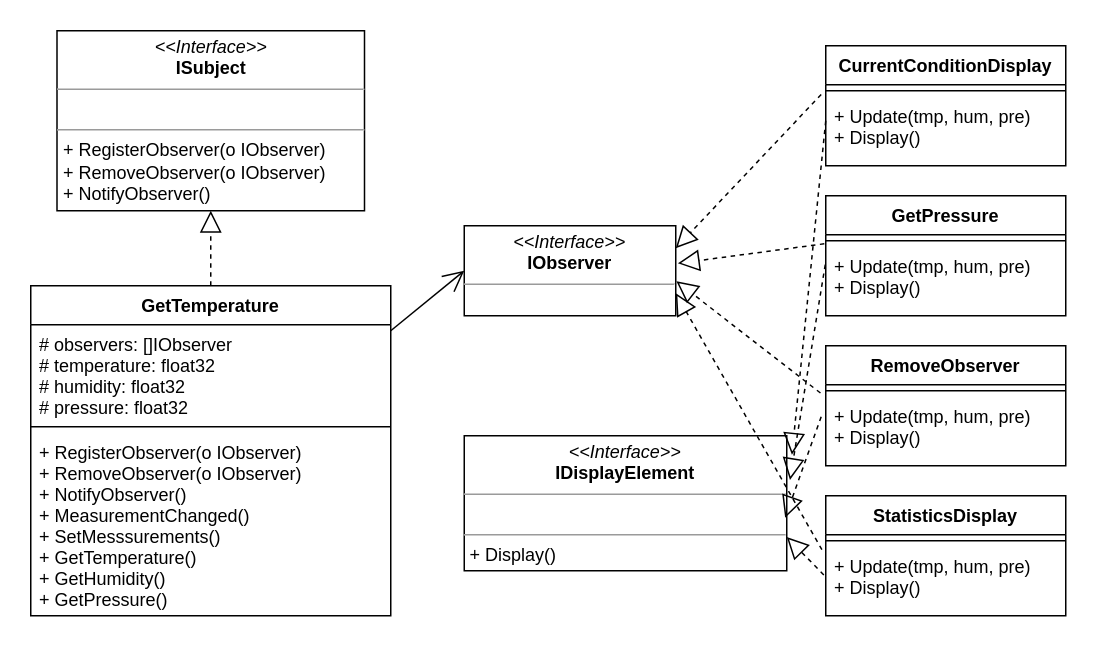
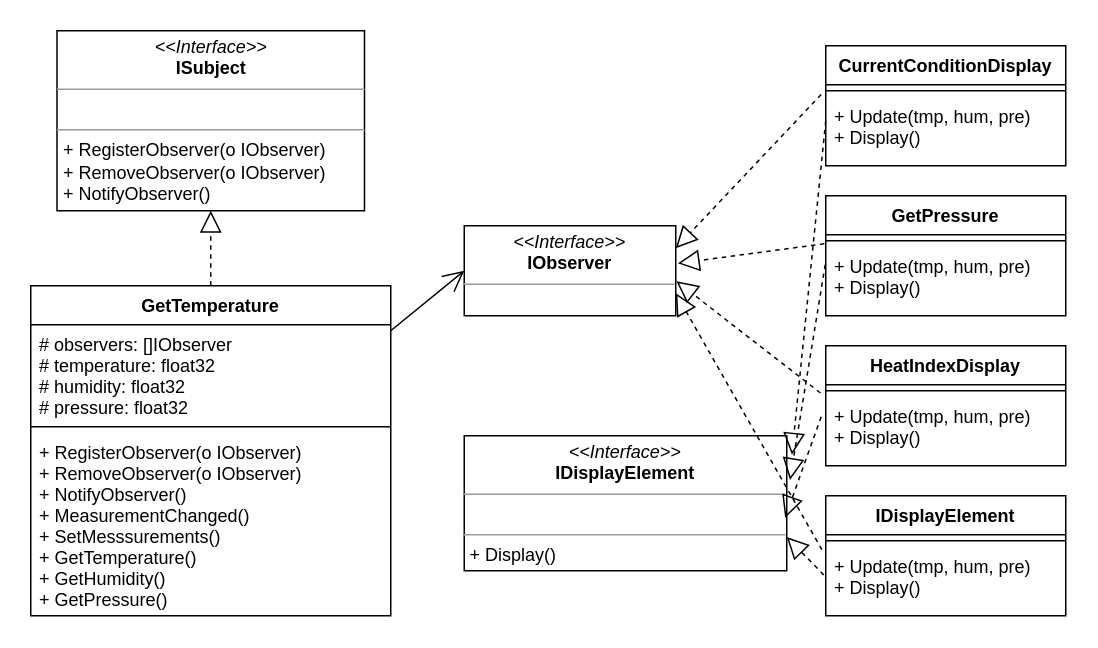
(945, 366) -> (945, 366)
(945, 516) -> (945, 516)
